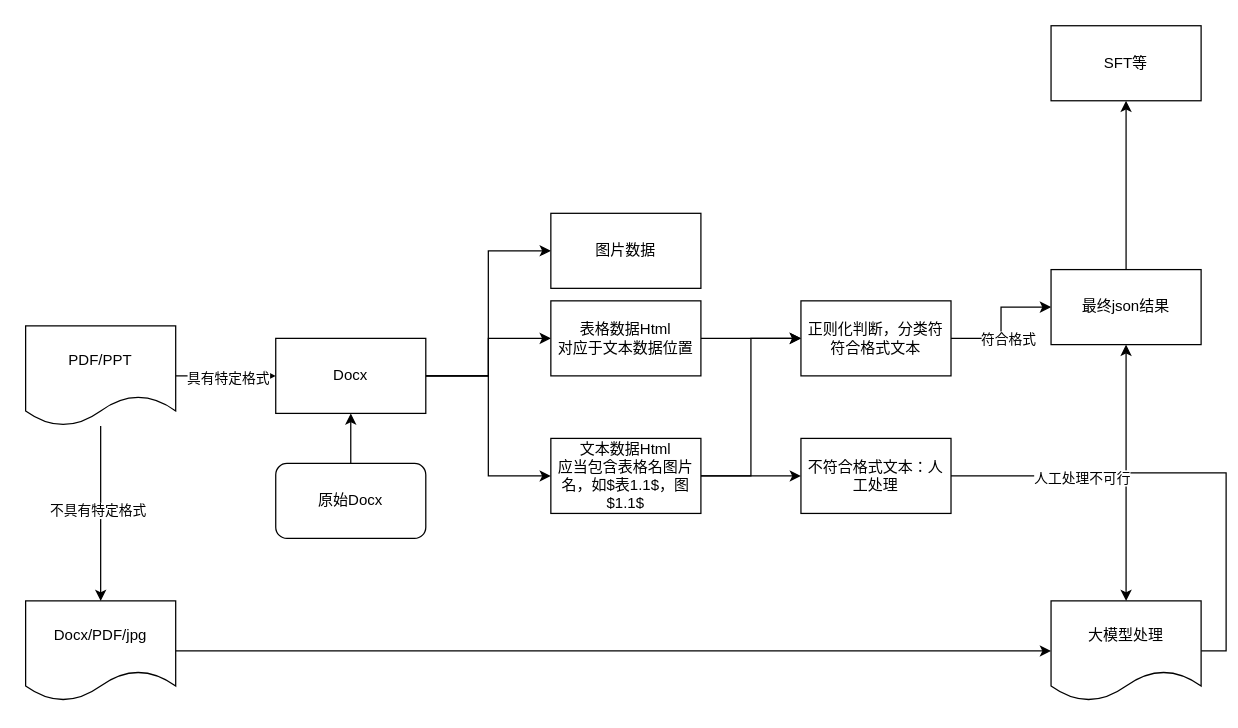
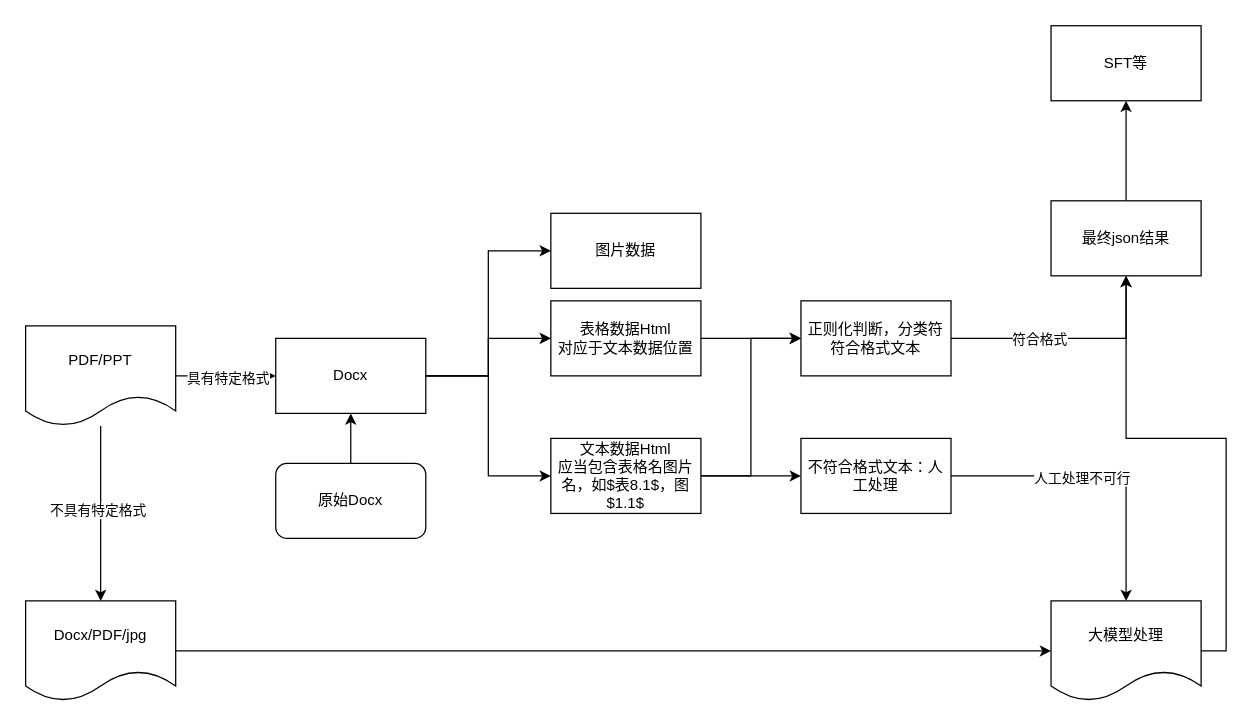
(1126, 307) -> (1126, 238)
(626, 476) -> (626, 476)
